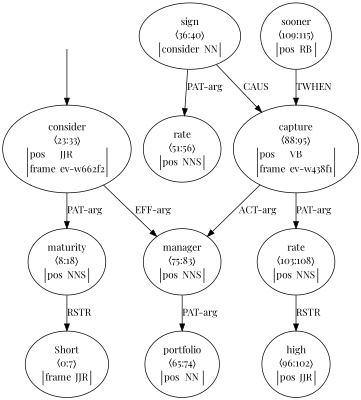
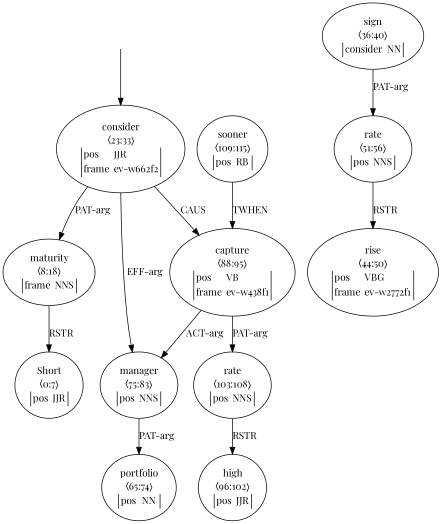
(237, 86) -> (174, 208)
none -> (373, 272)
(55, 275) -> (37, 286)
(58, 378) -> (41, 398)
